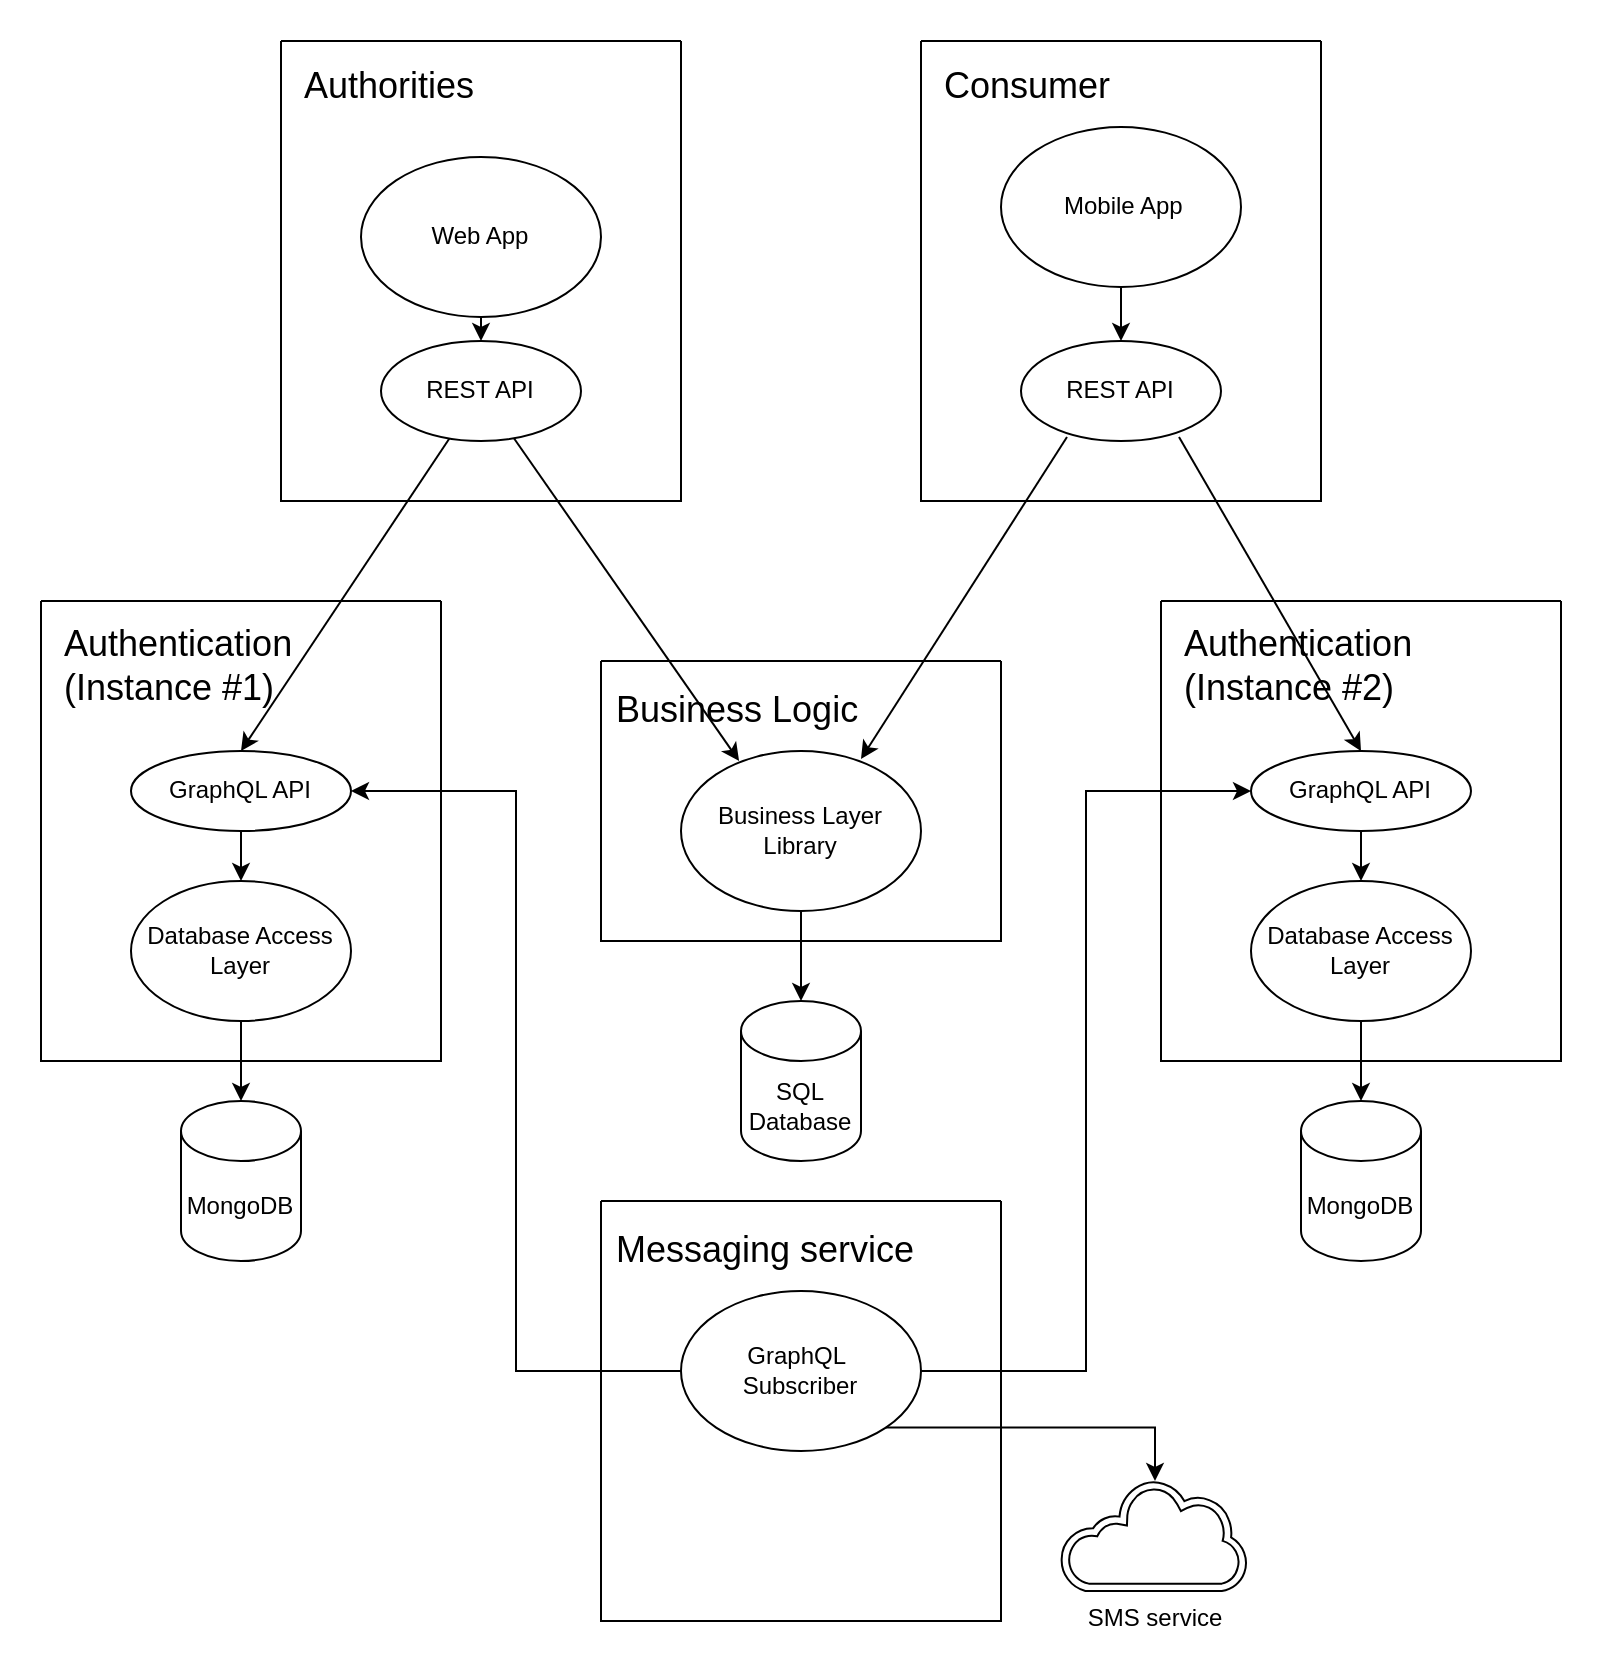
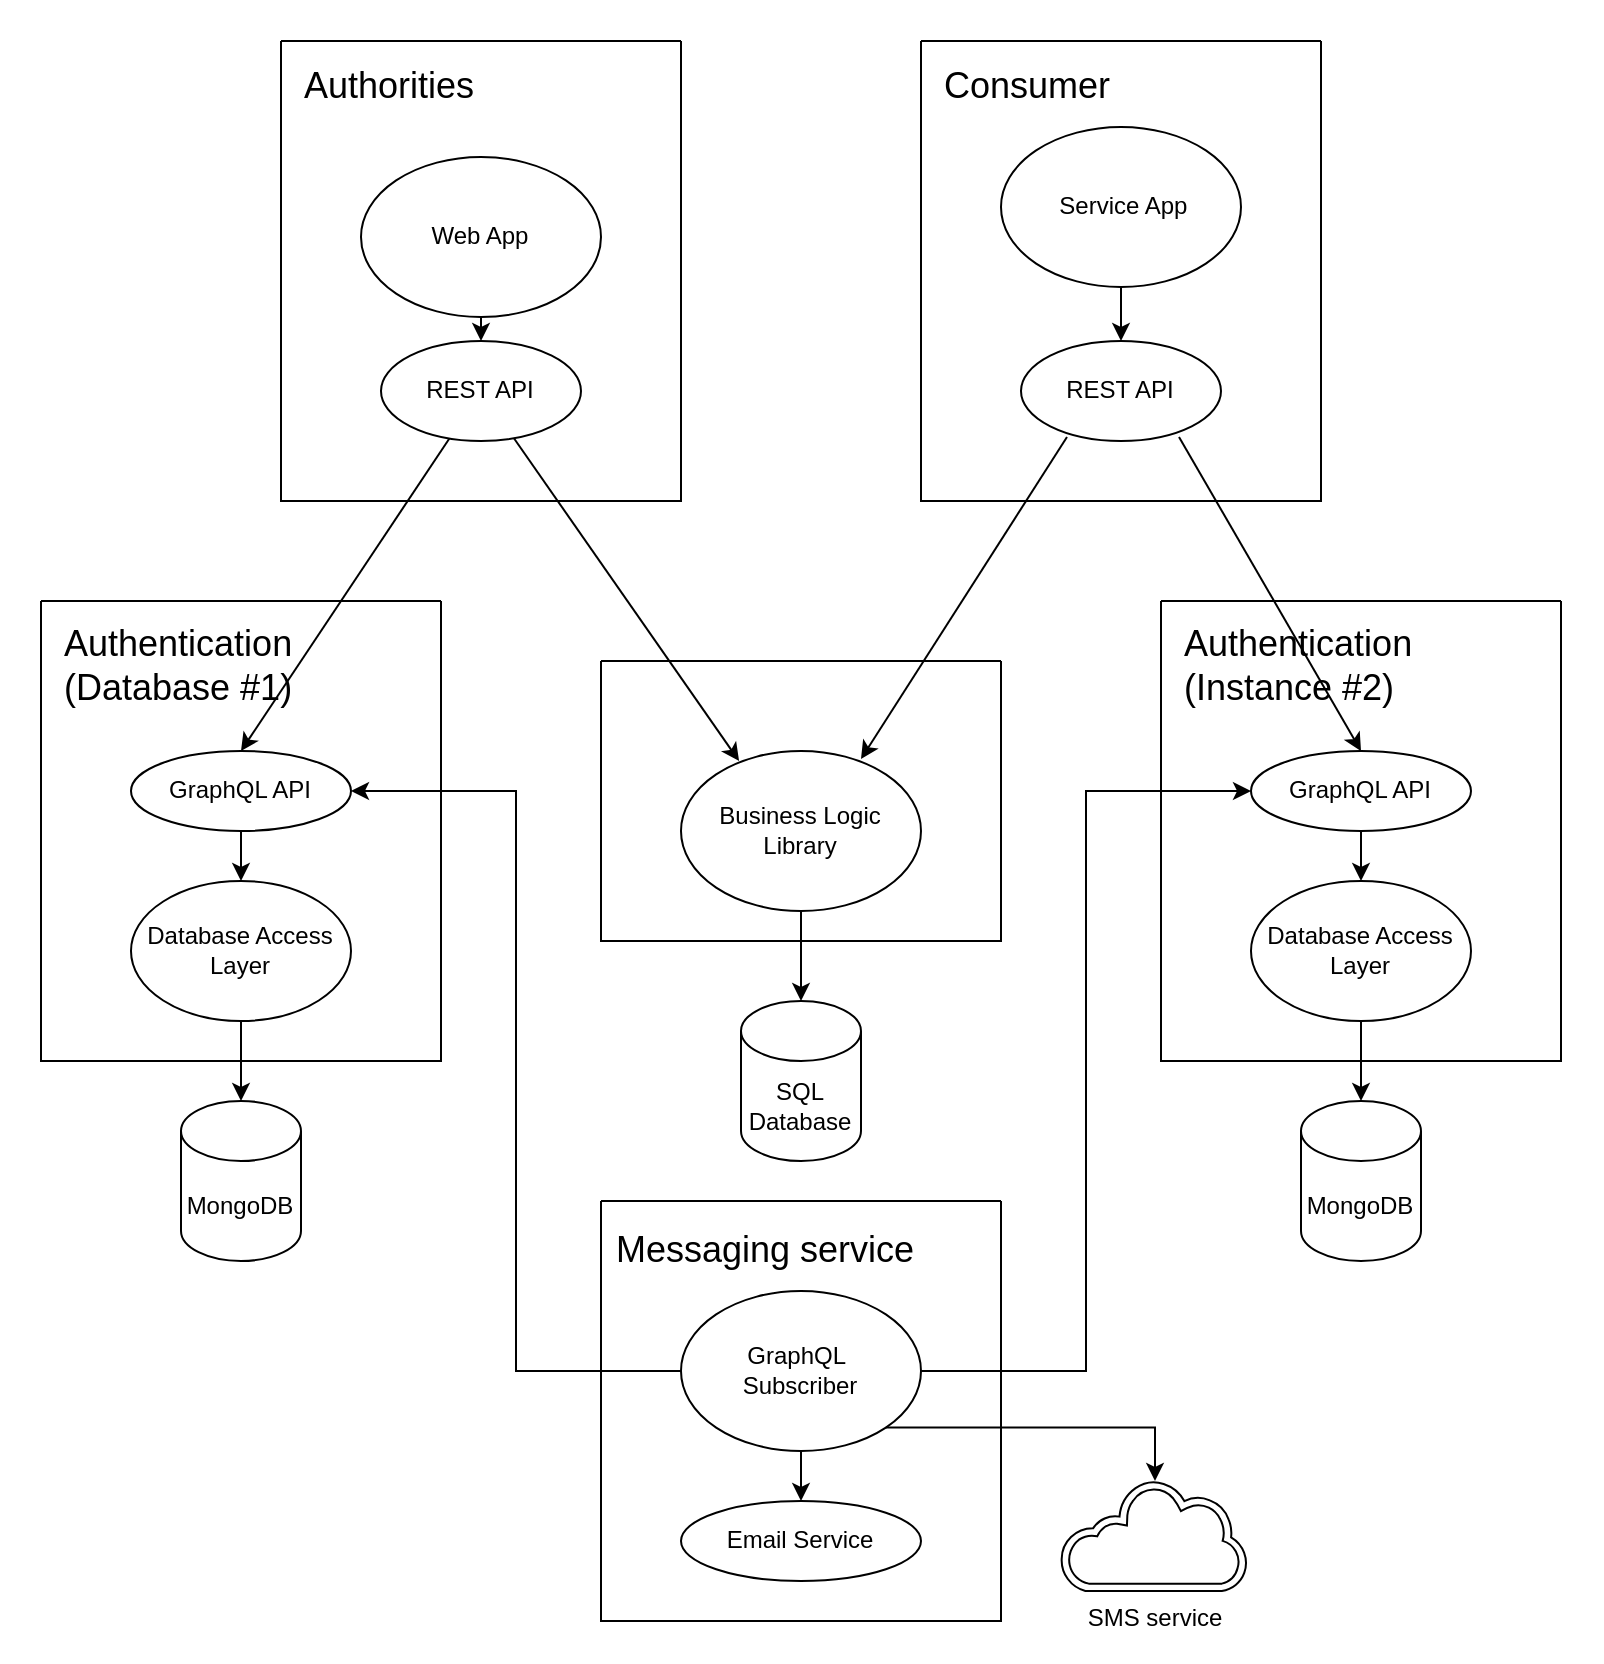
(1121, 207) -> (1121, 207)
(153, 667) -> (153, 667)
(753, 711) -> none
(801, 831) -> (801, 831)
none -> (801, 1483)
none -> (801, 1541)
